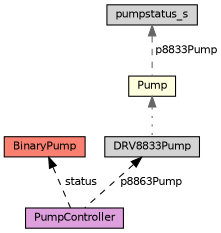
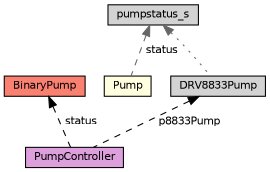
(185, 51) -> (161, 51)
(152, 122) -> (191, 54)
(149, 182) -> (188, 122)
